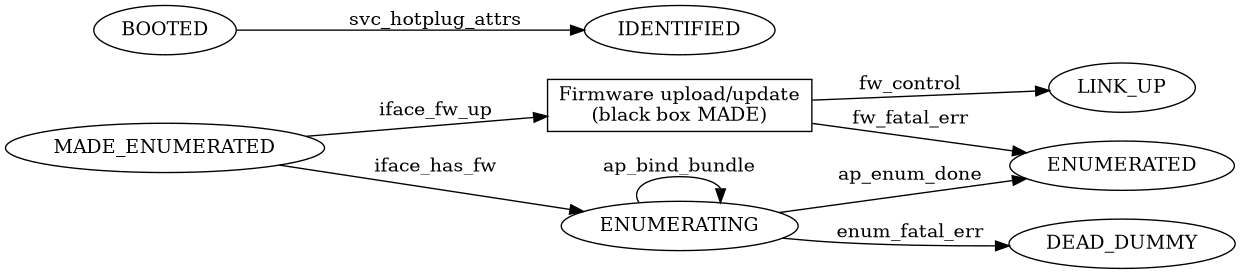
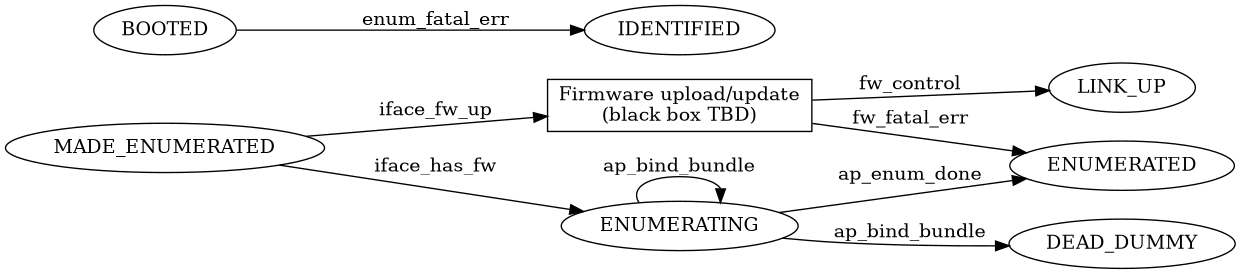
(436, 20) -> (436, 20)
(680, 105) -> (680, 105)
(910, 232) -> (910, 232)
